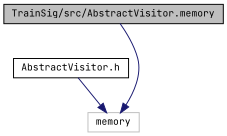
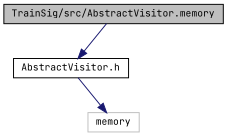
(139, 63) -> (95, 37)
